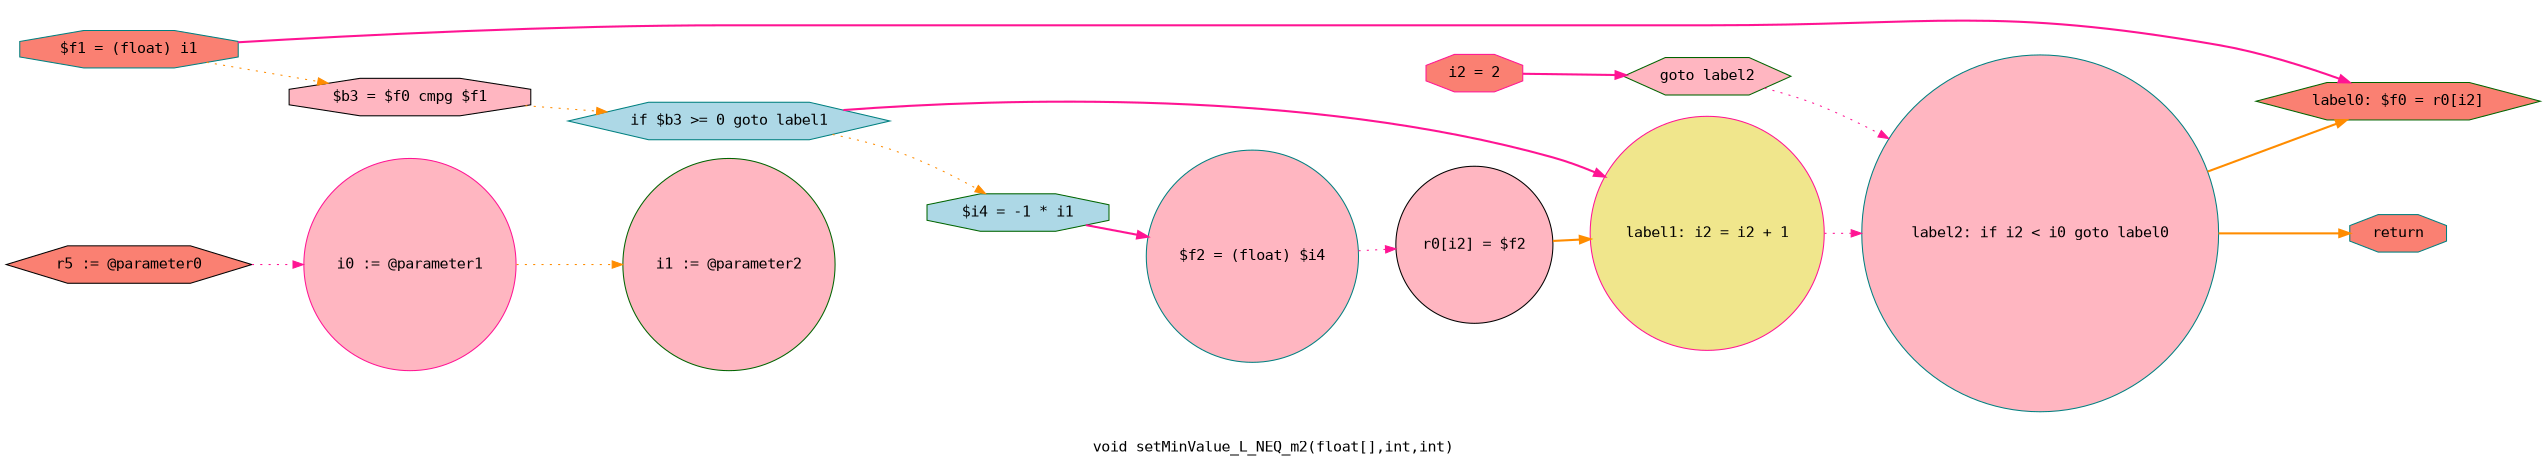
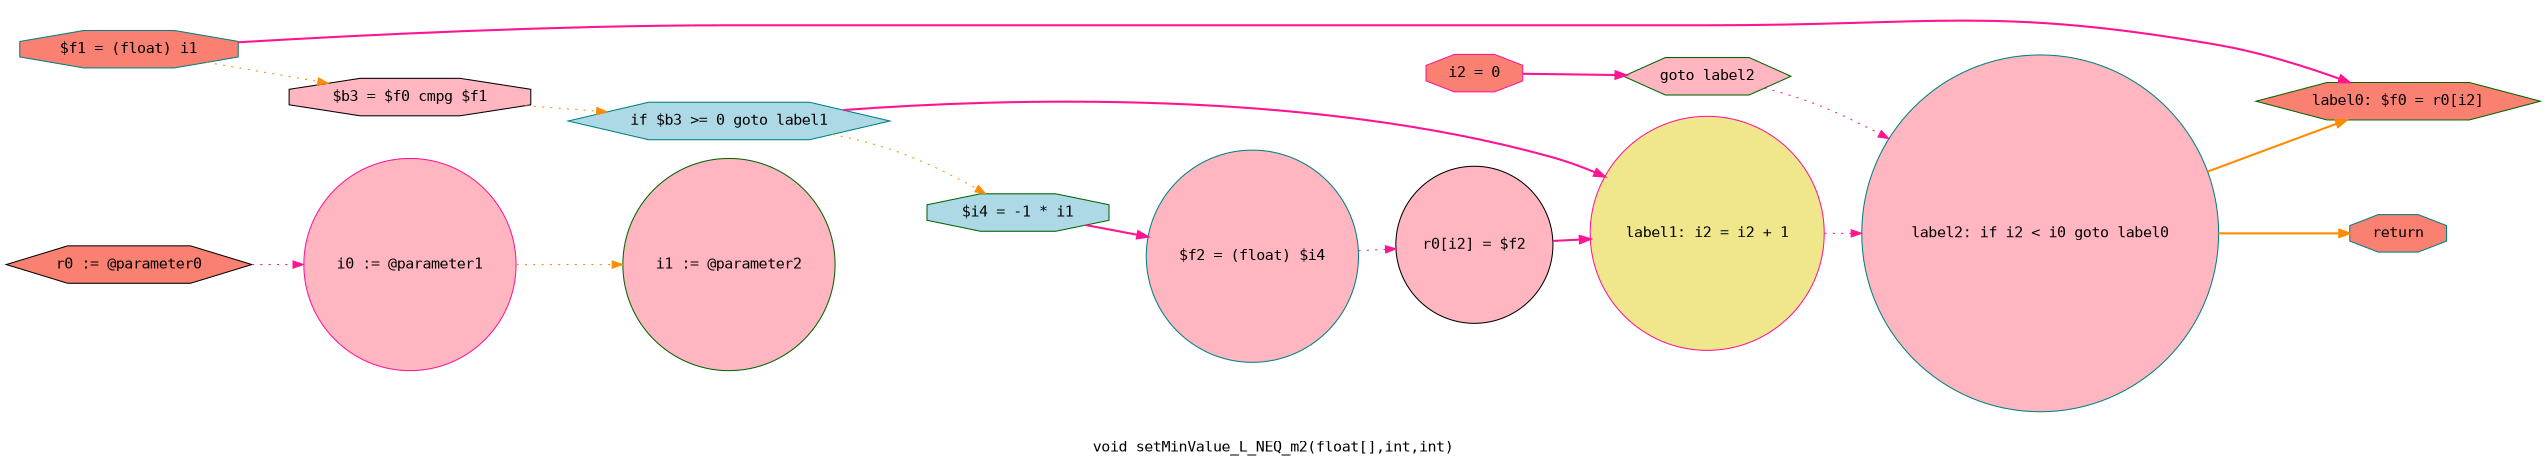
(1474, 73) -> (1474, 73)
(1566, 240) -> (1566, 240)
(129, 265) -> (129, 265)
